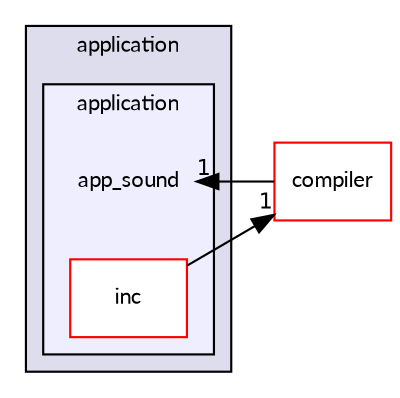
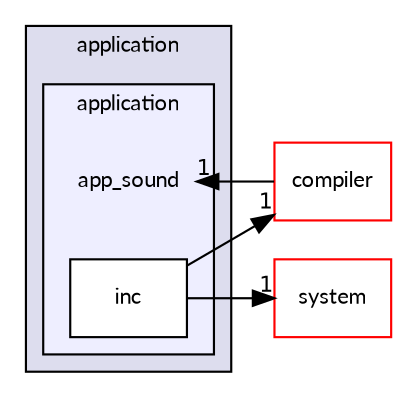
(129, 298) -> (129, 298)
none -> (333, 298)
